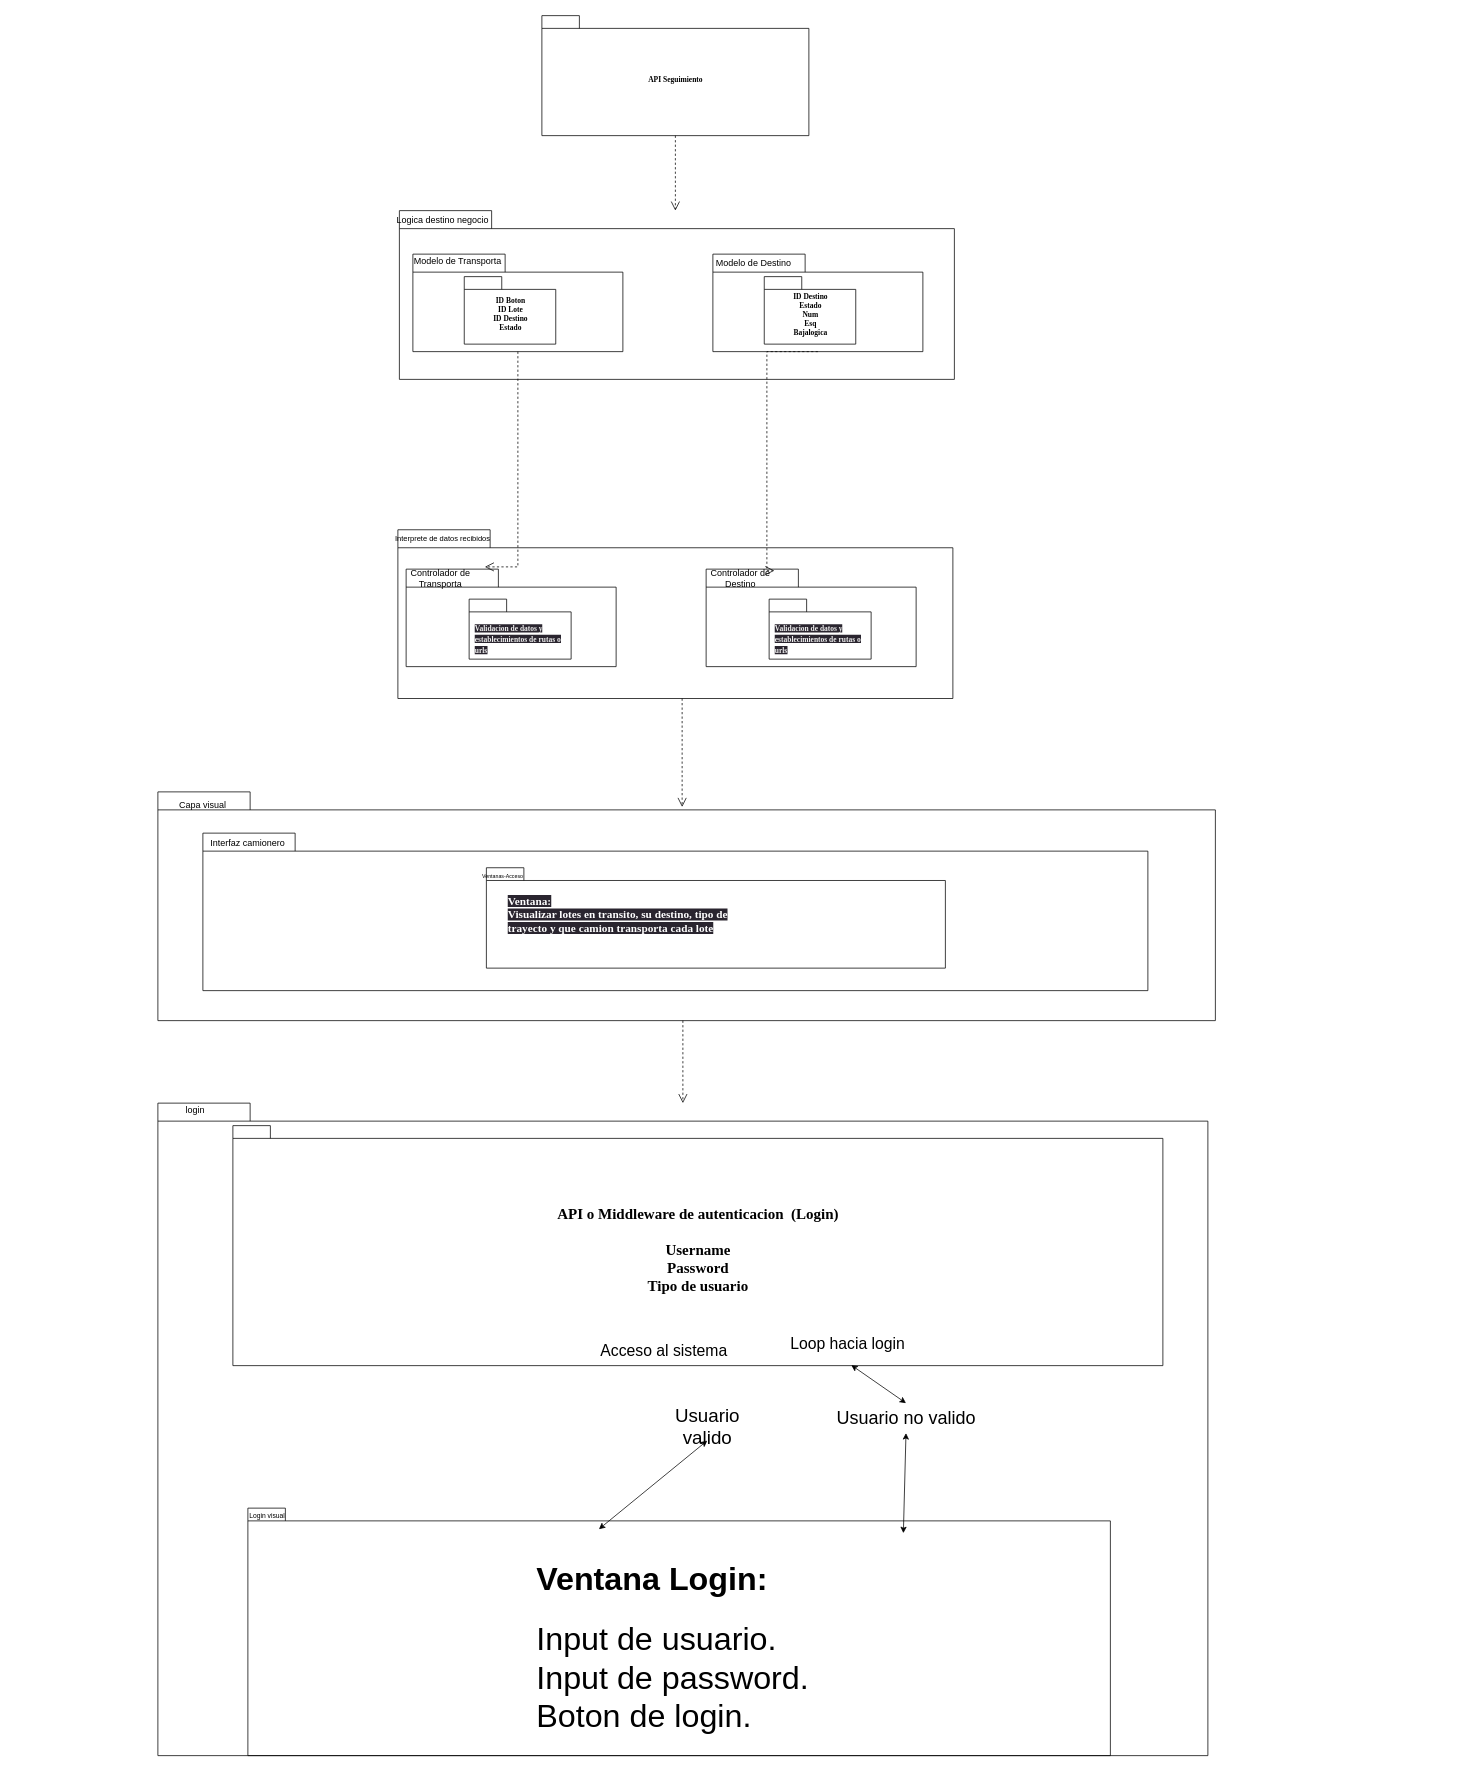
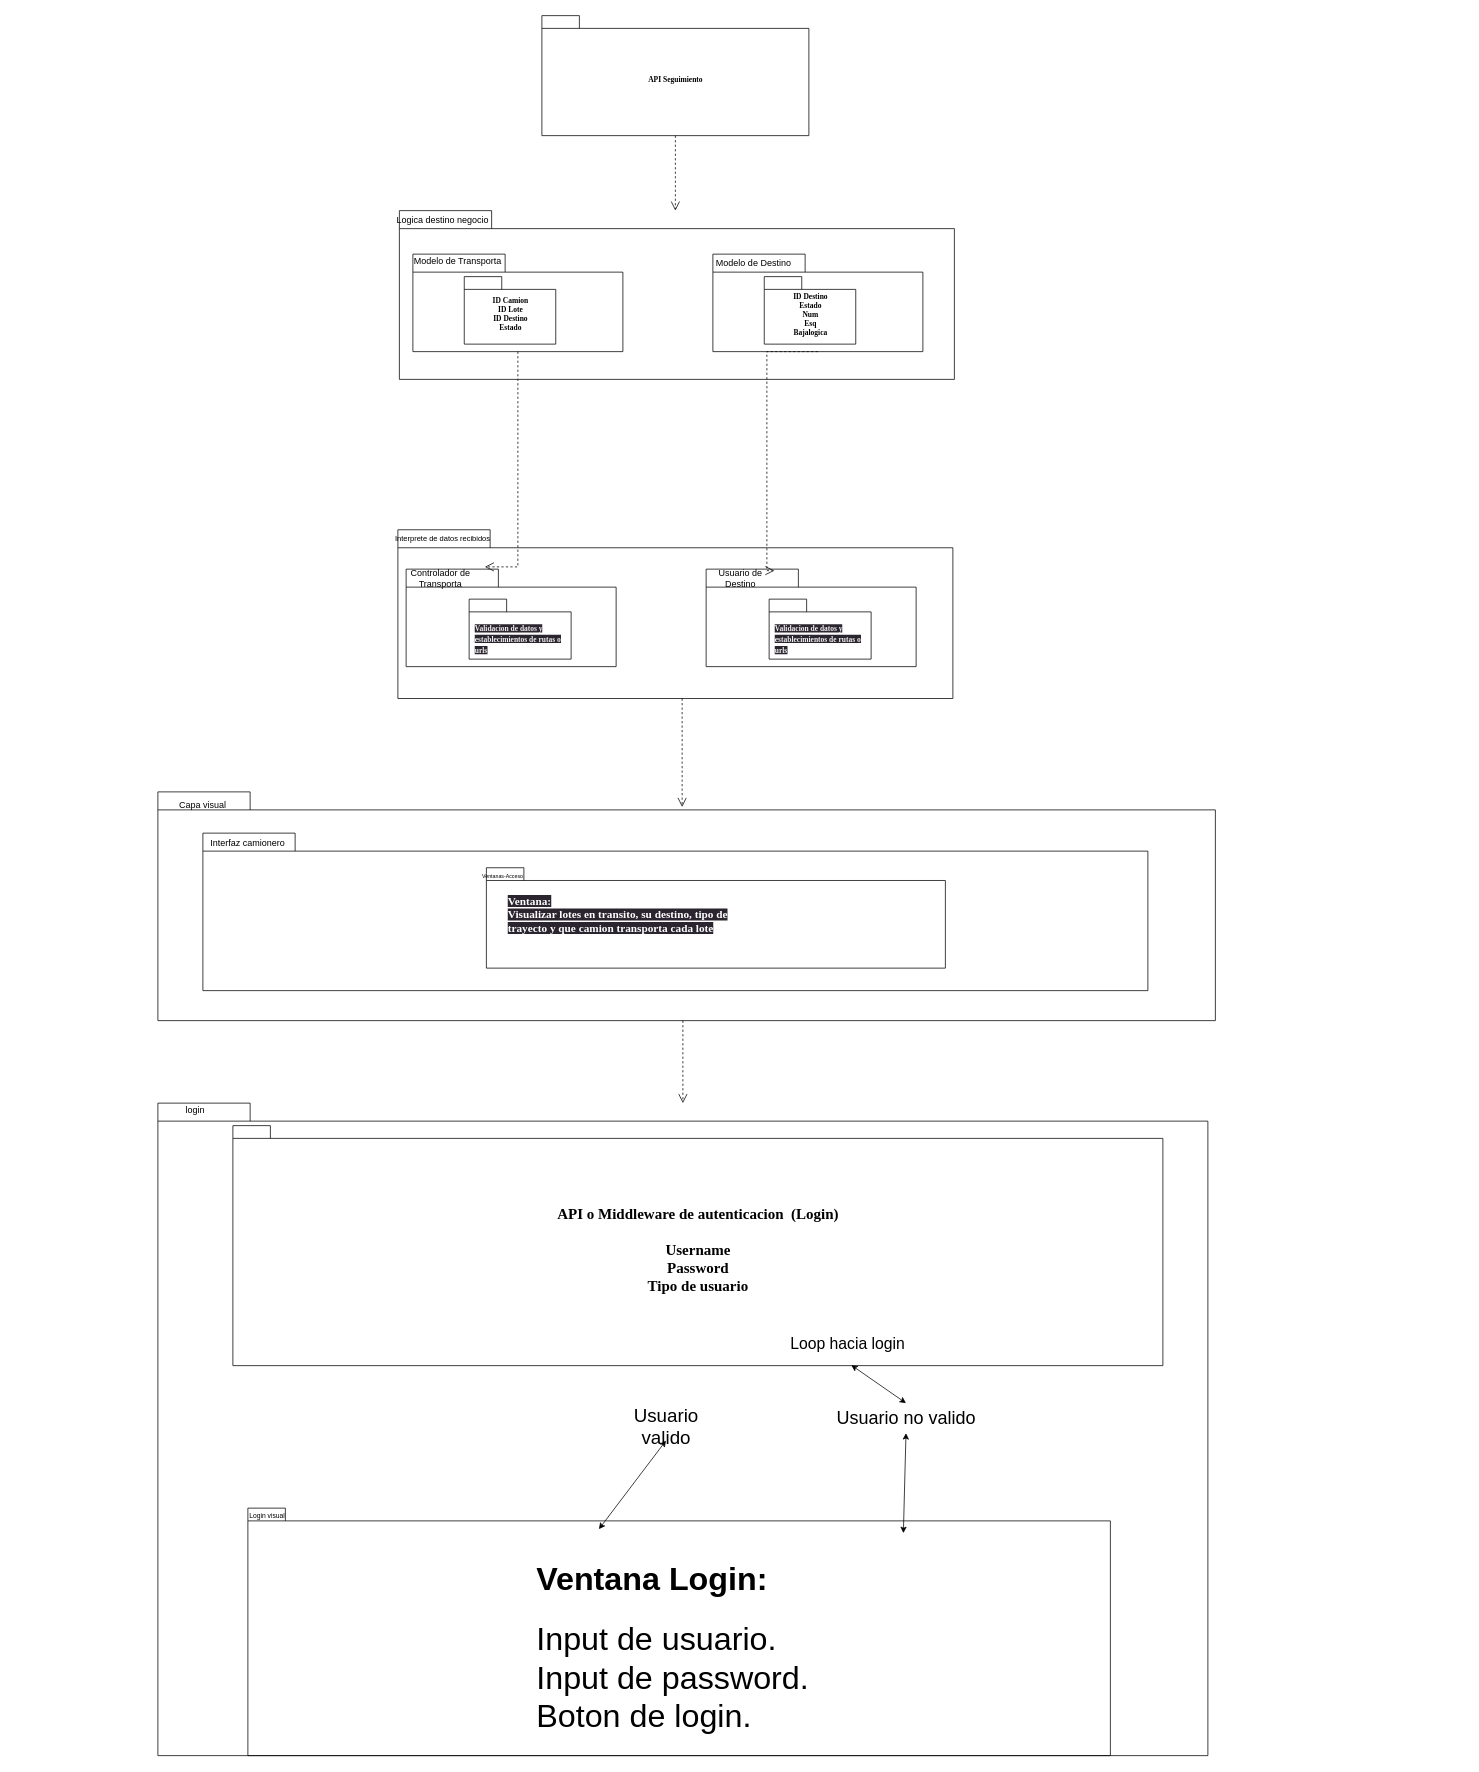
(511, 314) -> (511, 314)
(741, 578) -> (741, 578)
(664, 1350) -> none
(707, 1425) -> (666, 1425)
